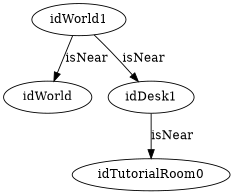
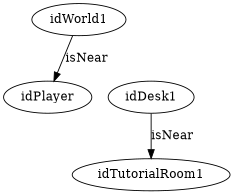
(114, 54) -> none
(48, 97) -> (48, 97)
(151, 175) -> (151, 175)
